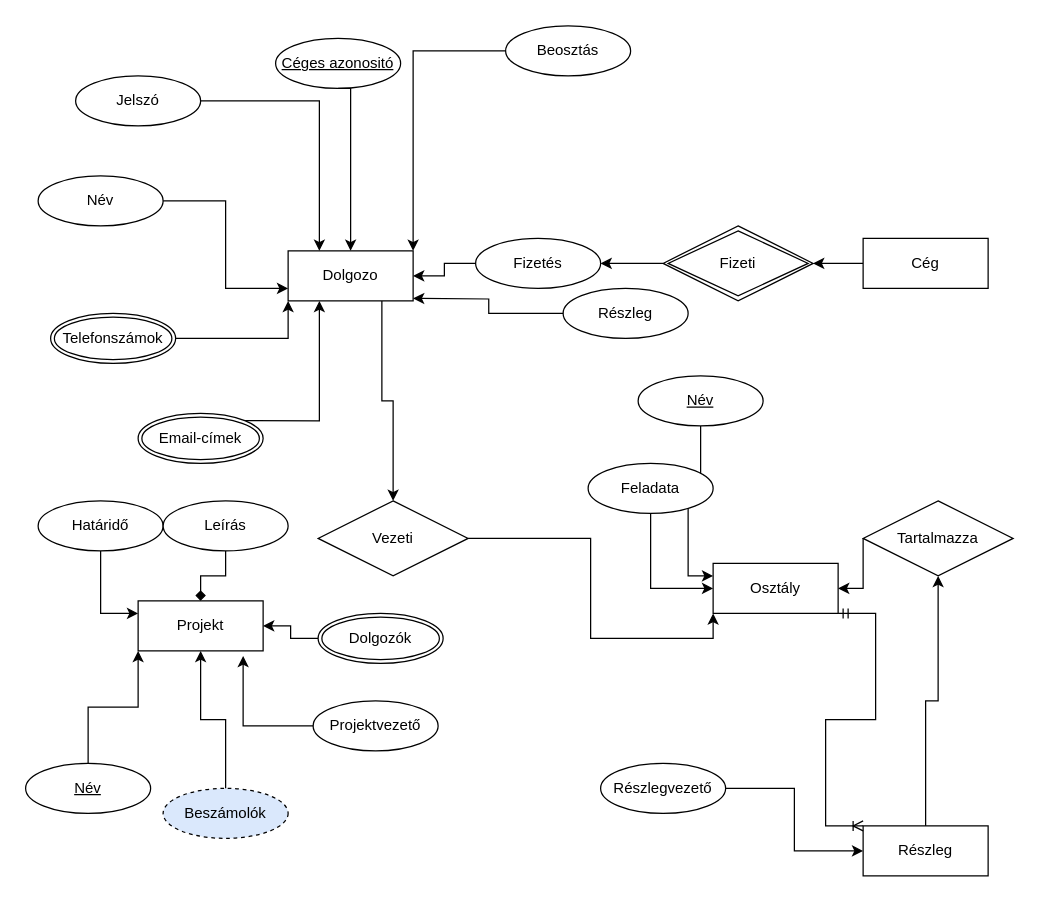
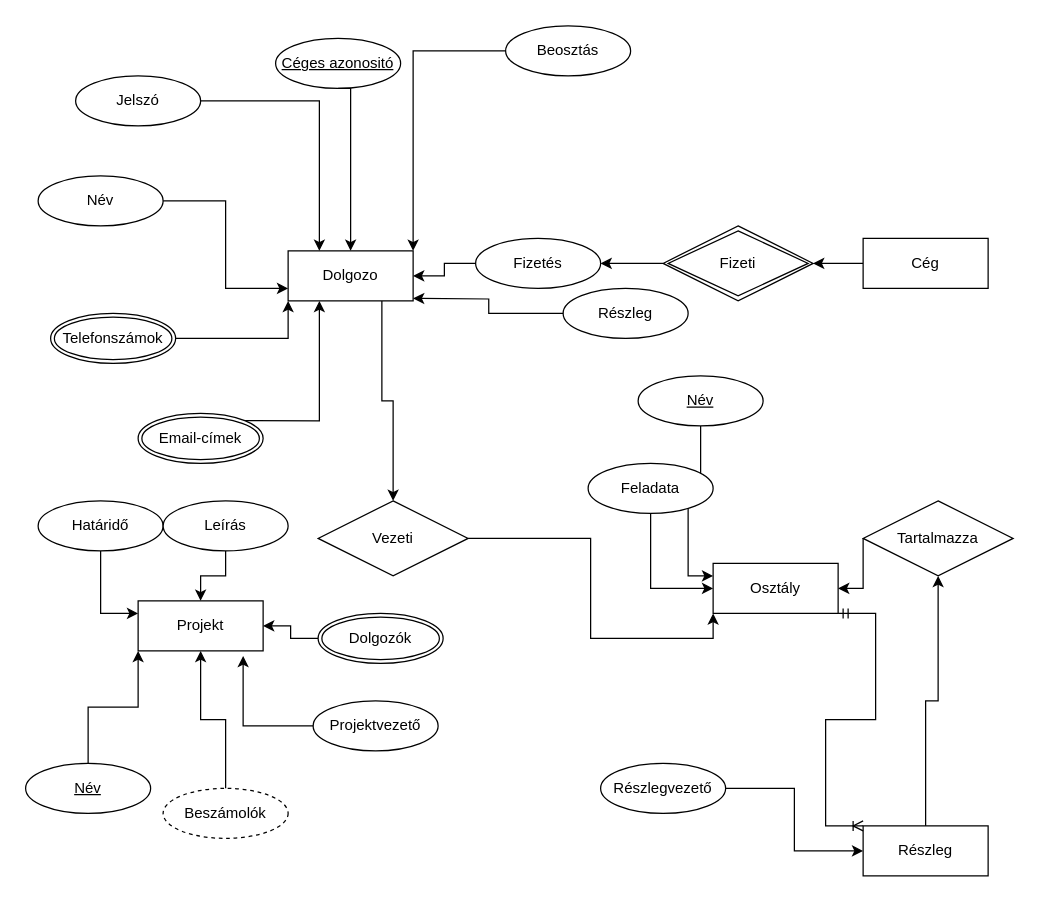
(201, 590) -> (201, 591)
(226, 813) -> (226, 813)
